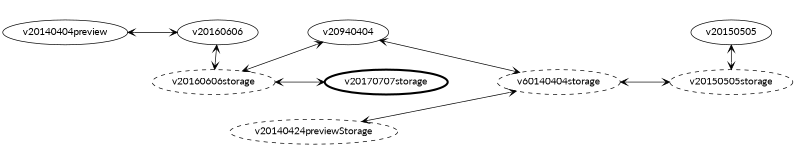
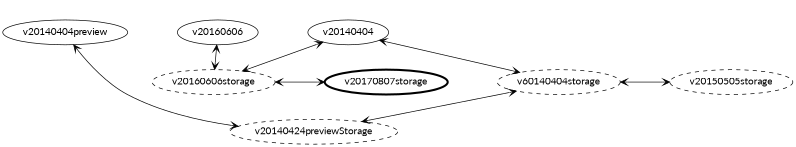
(153, 32) -> (147, 103)
(348, 32) -> (348, 32)
(731, 32) -> none
(386, 82) -> (386, 82)
